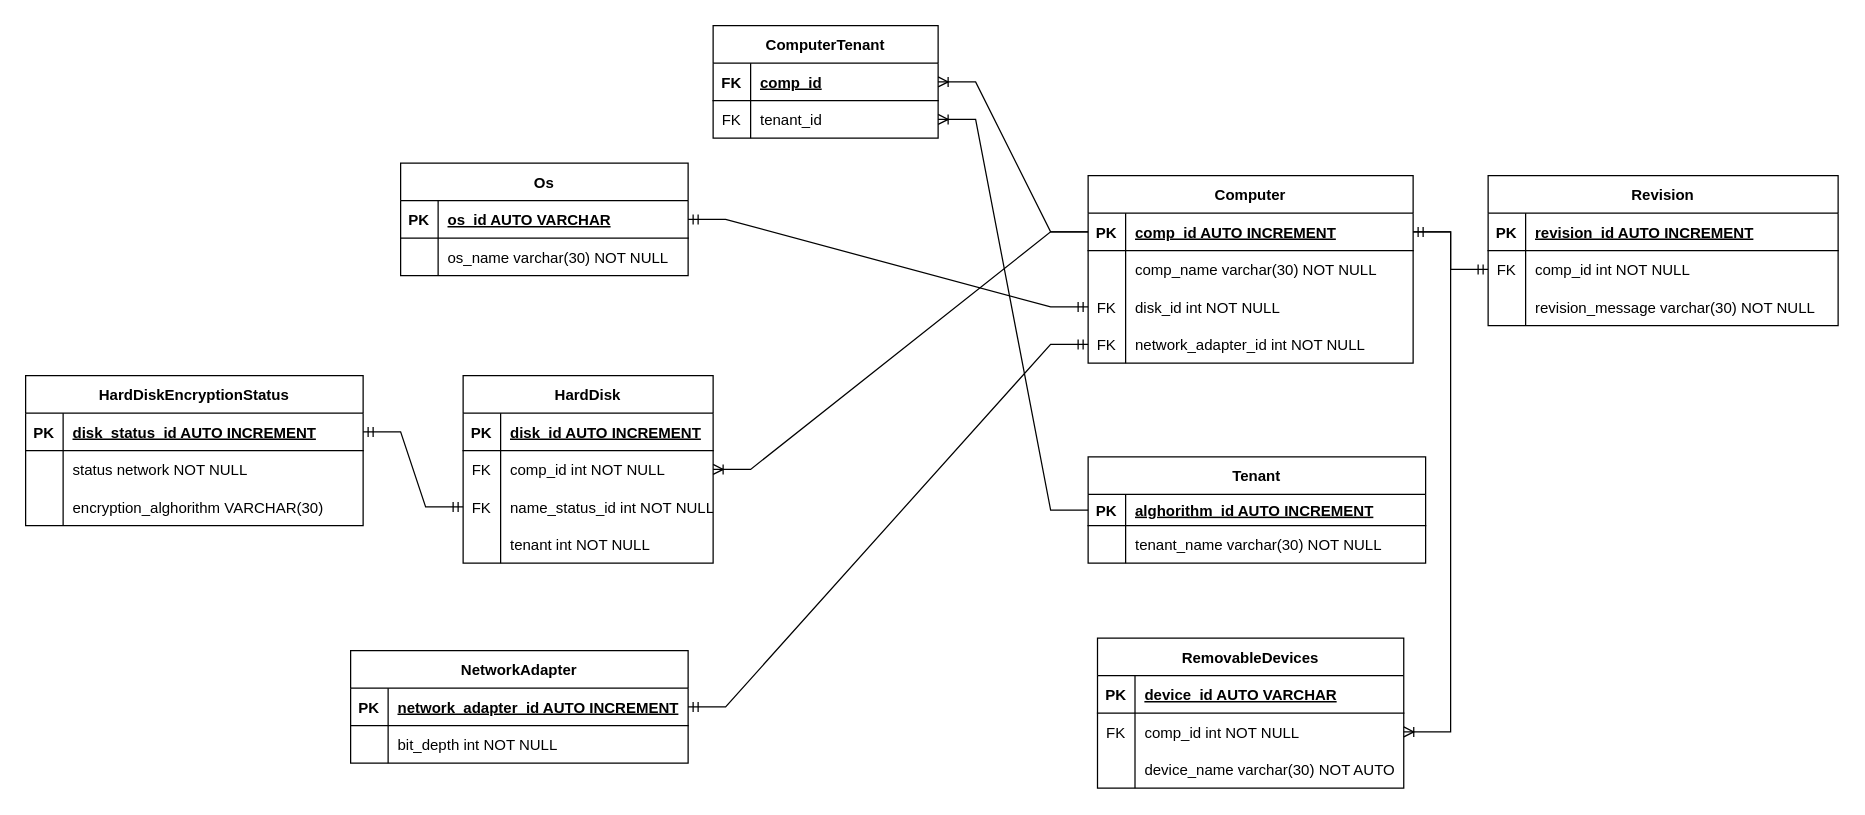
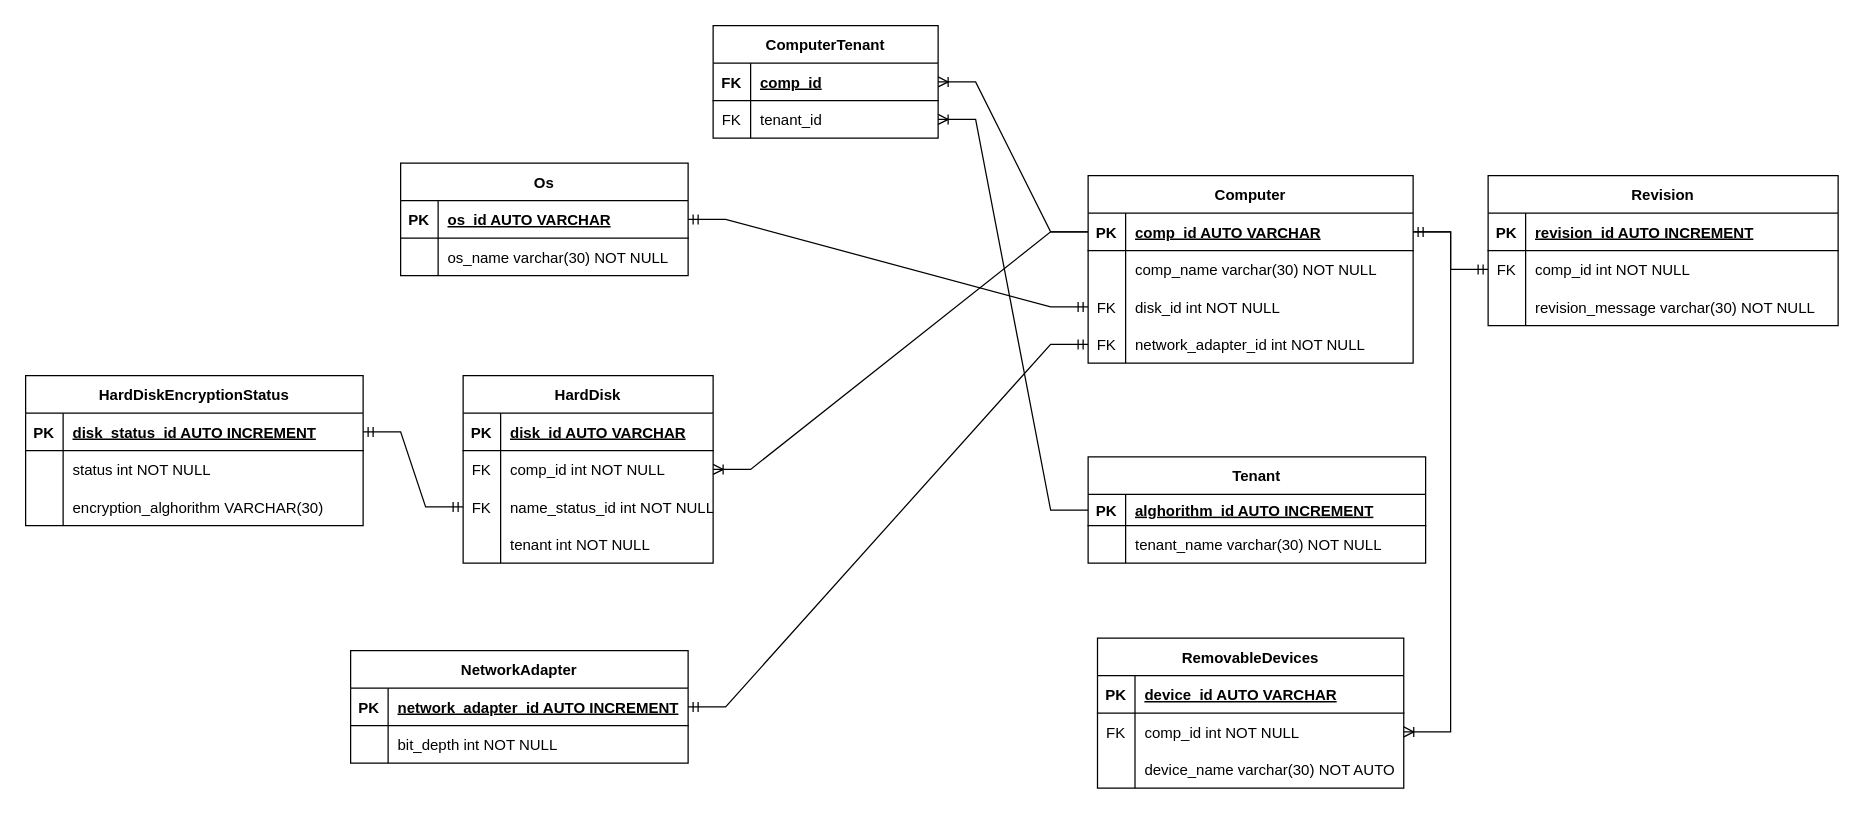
(1222, 233) -> (1213, 233)
(595, 433) -> (586, 433)
(163, 470) -> (145, 470)
